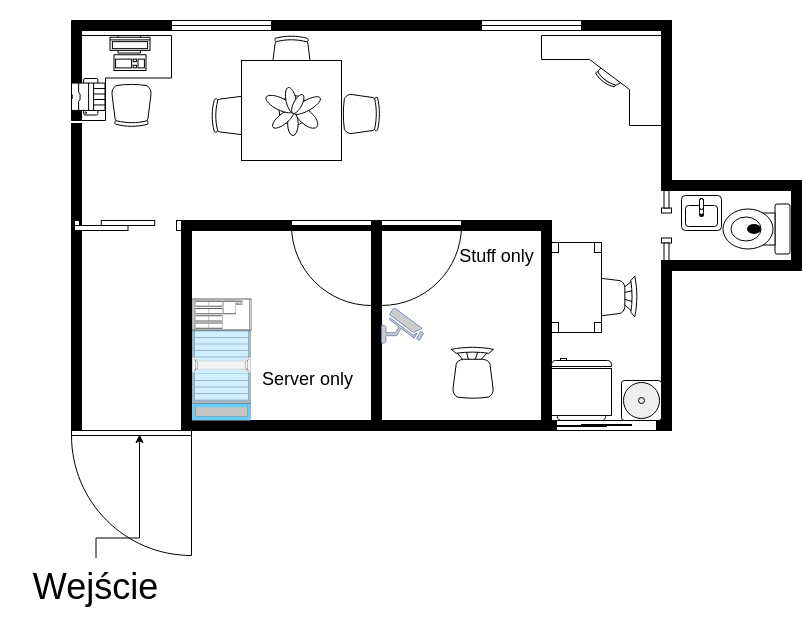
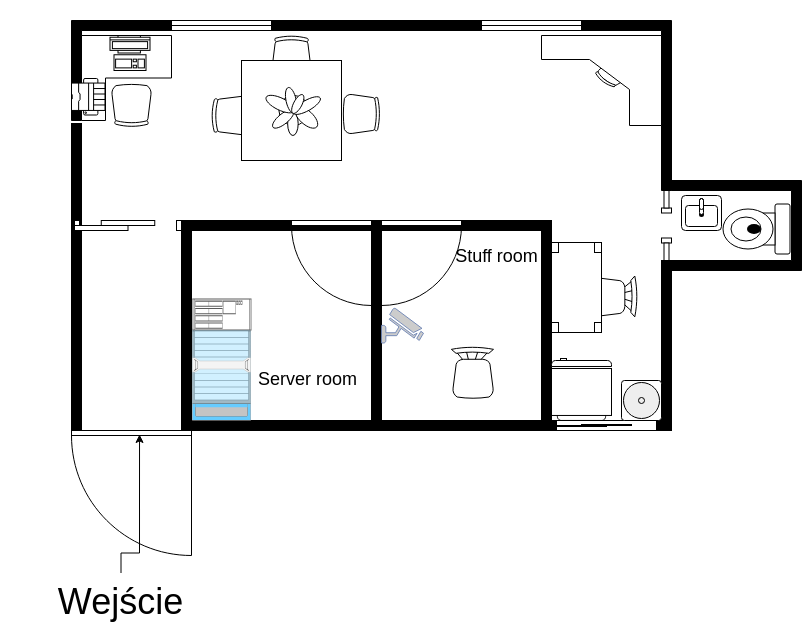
(497, 257) -> (497, 257)
(308, 380) -> (308, 380)
(96, 586) -> (121, 601)
